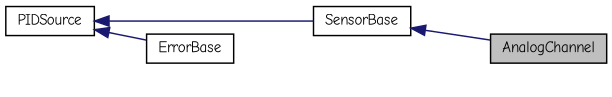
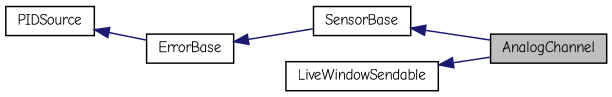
(211, 21) -> (281, 34)
none -> (362, 76)
